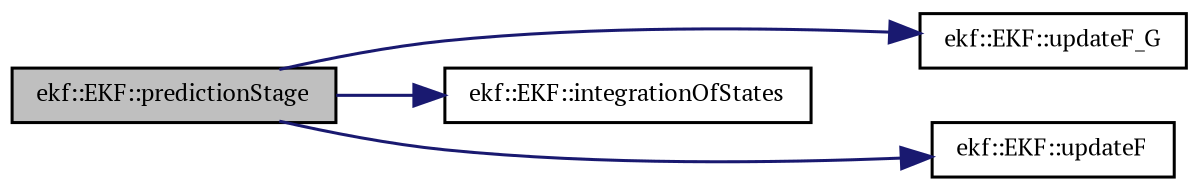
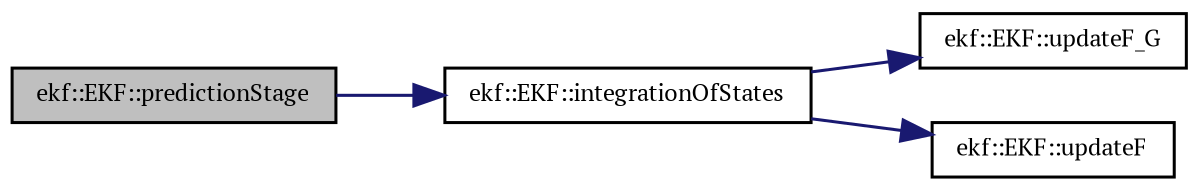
(583, 32) -> (850, 67)
(589, 159) -> (856, 125)
